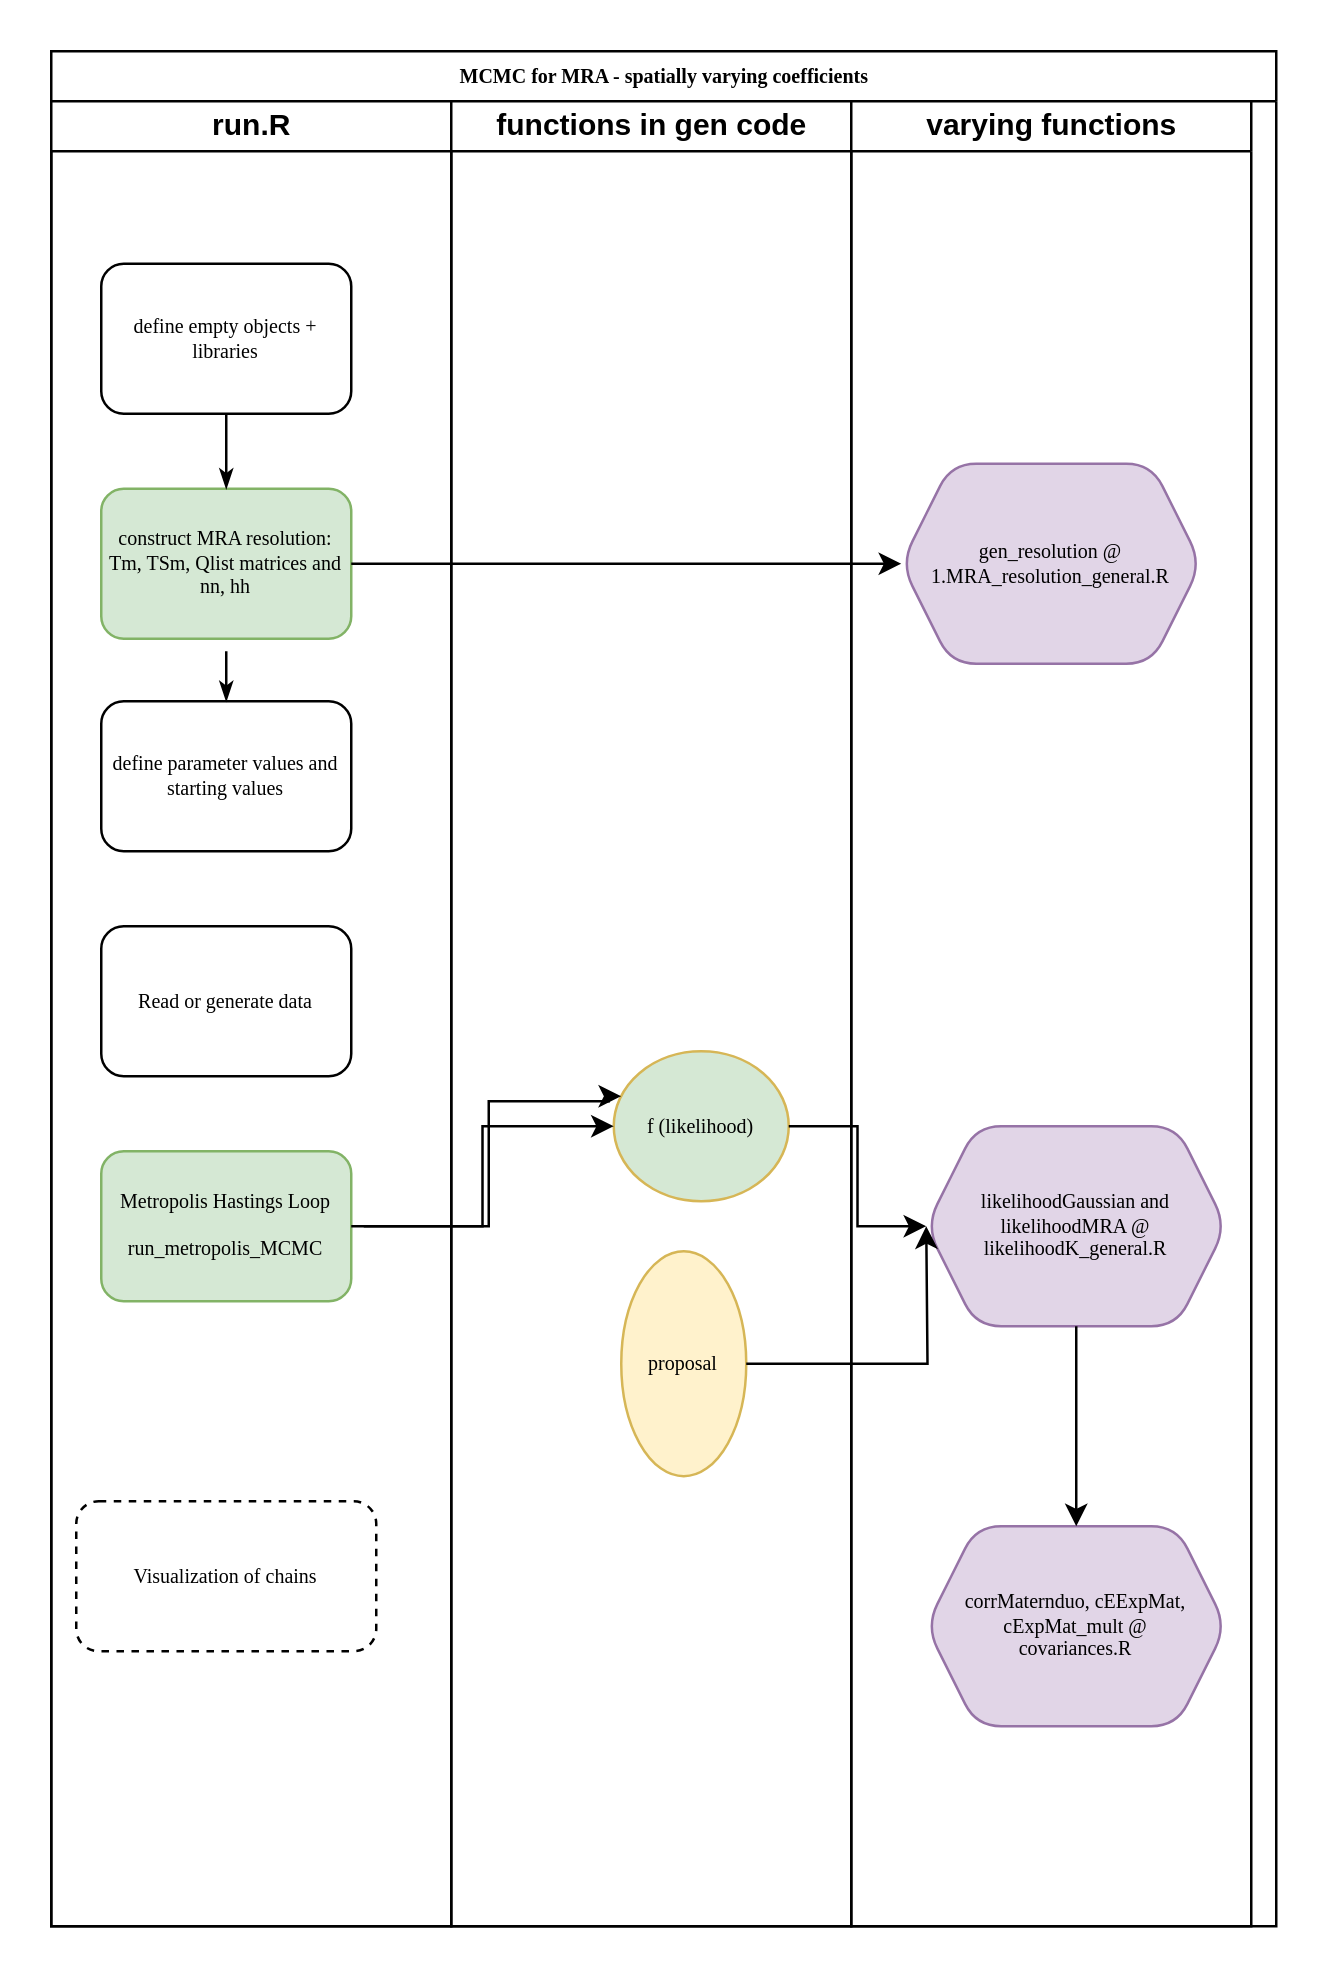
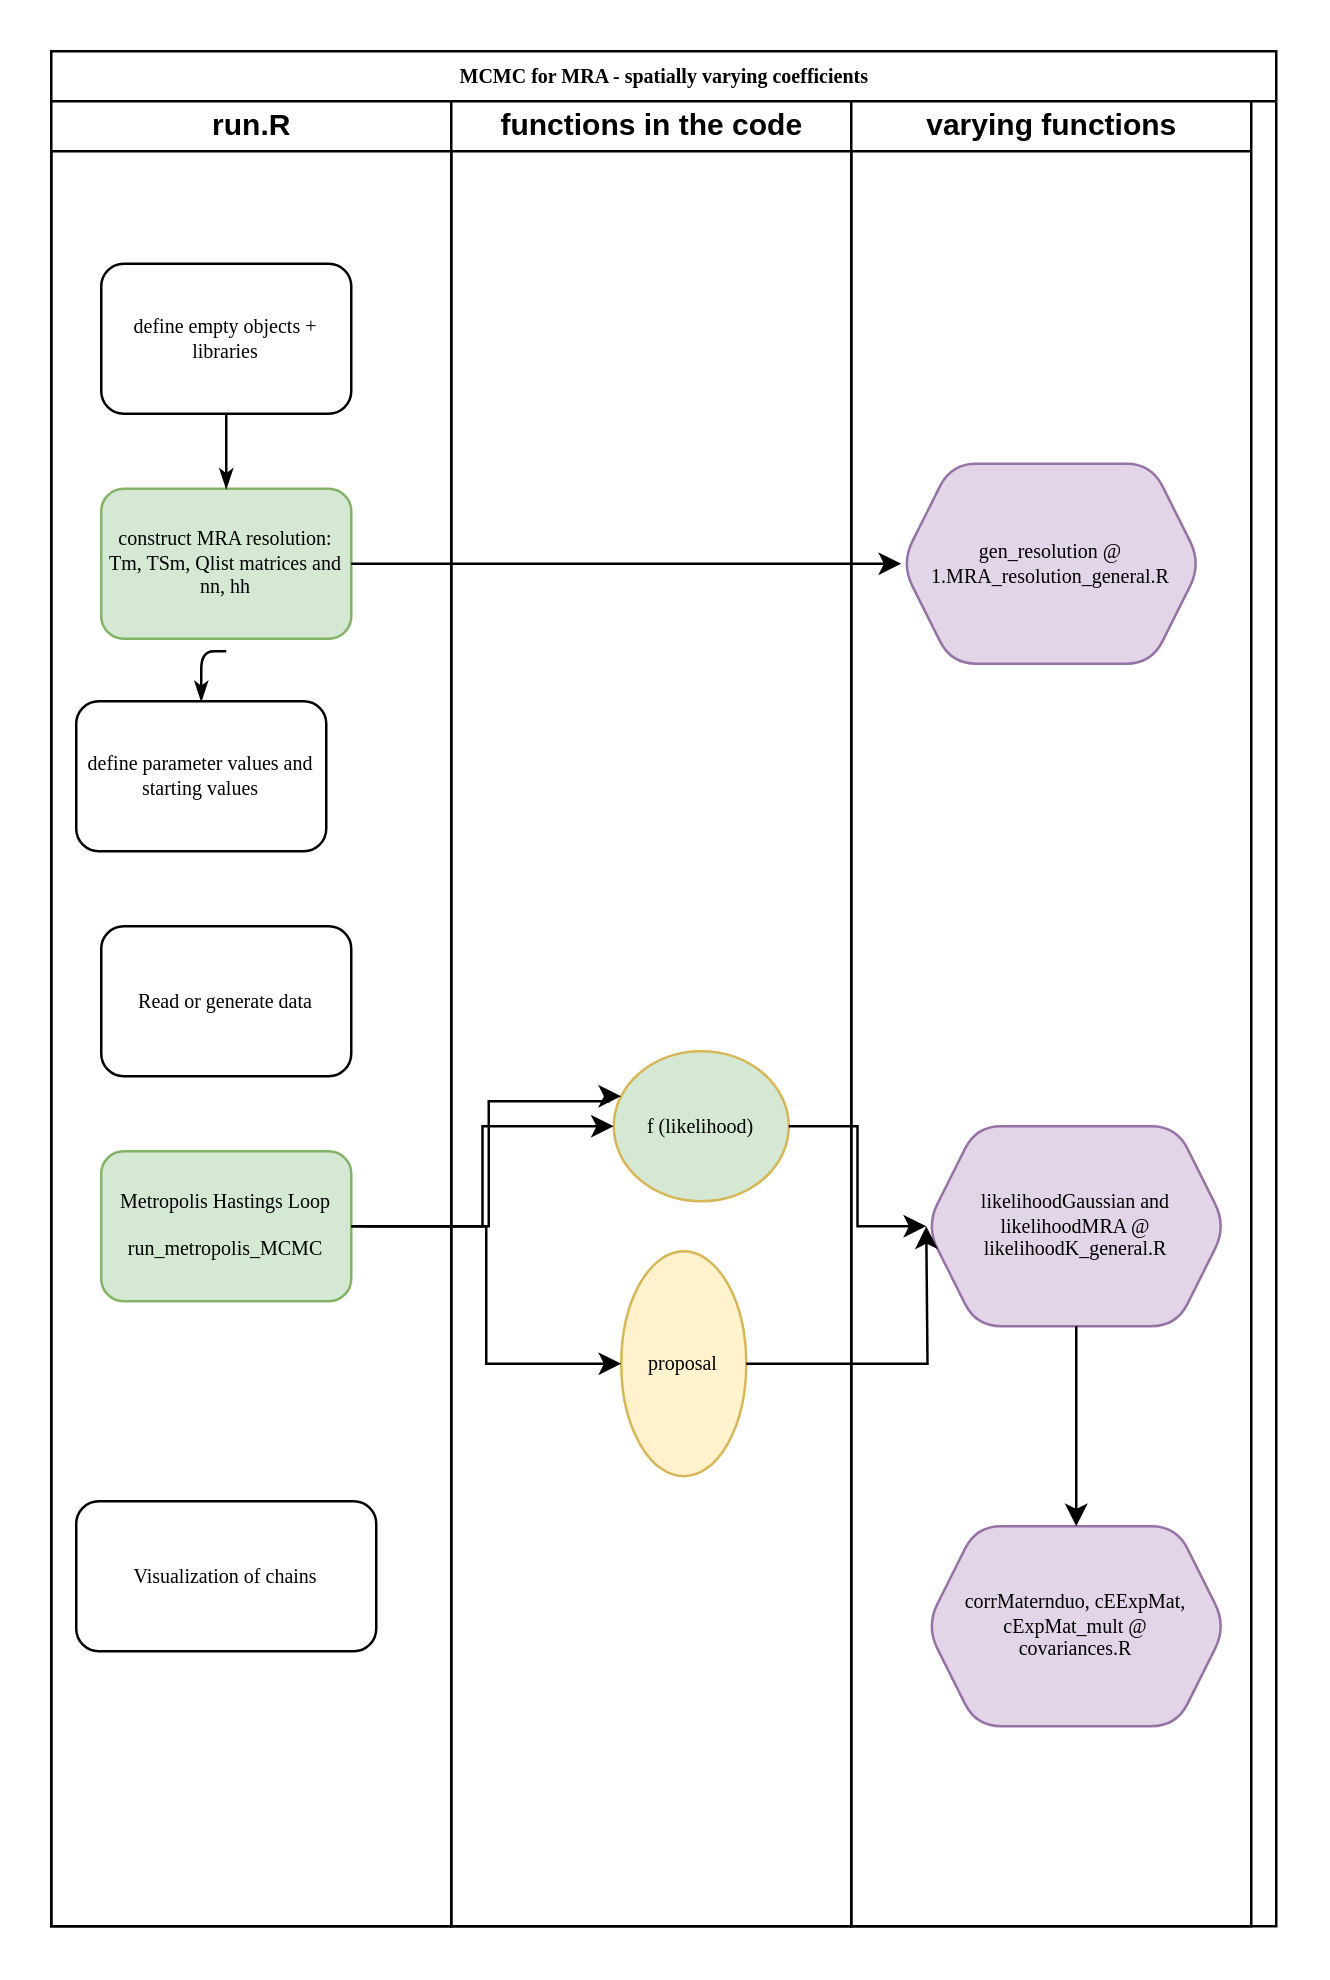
(653, 126) -> (653, 126)
(226, 776) -> (201, 776)
none -> (486, 1357)
(226, 1576) -> (226, 1576)
